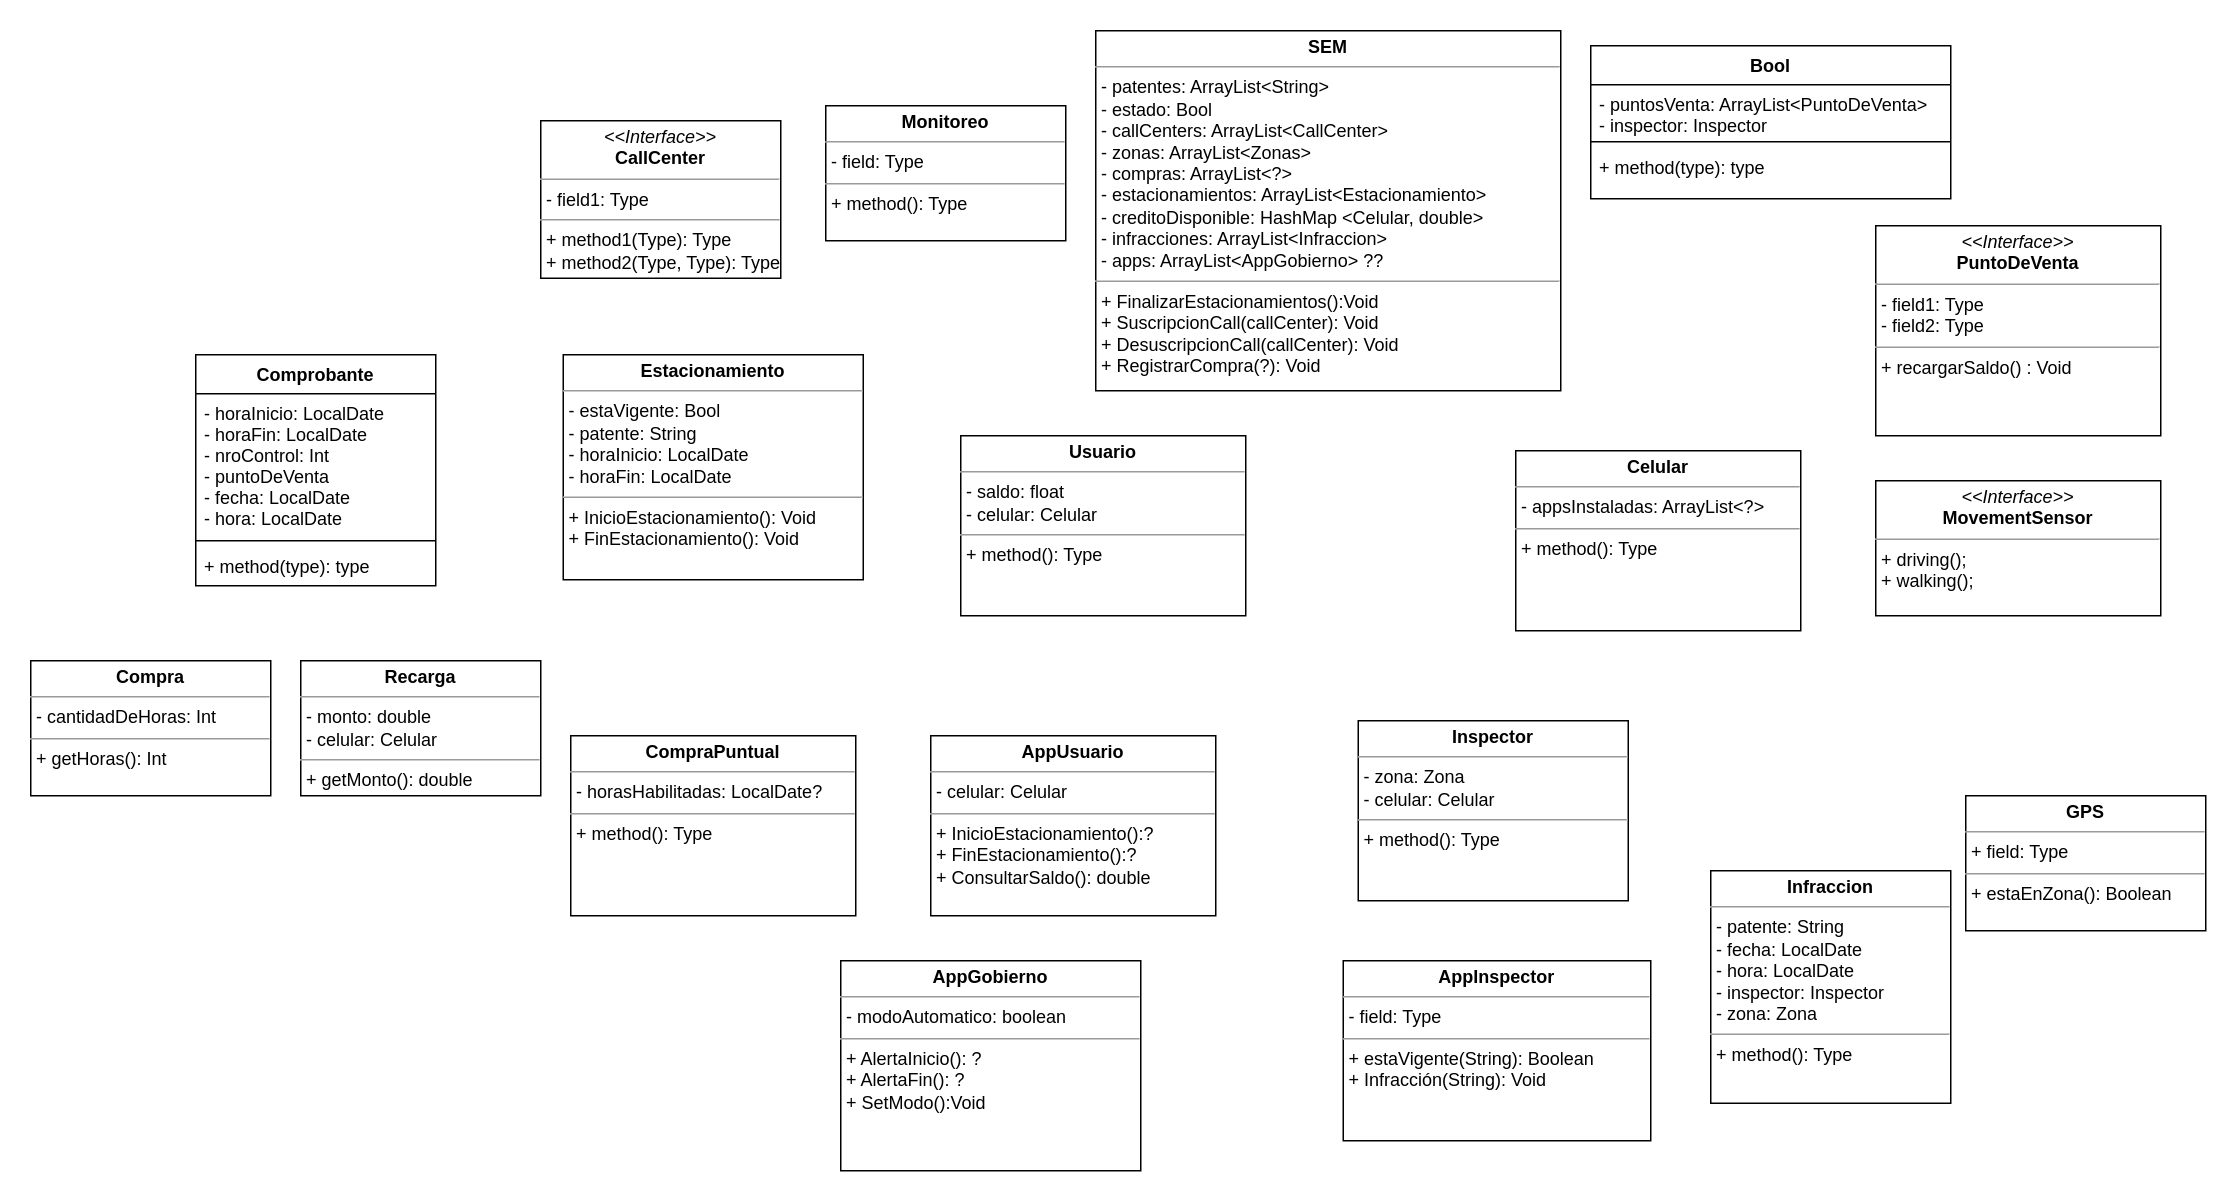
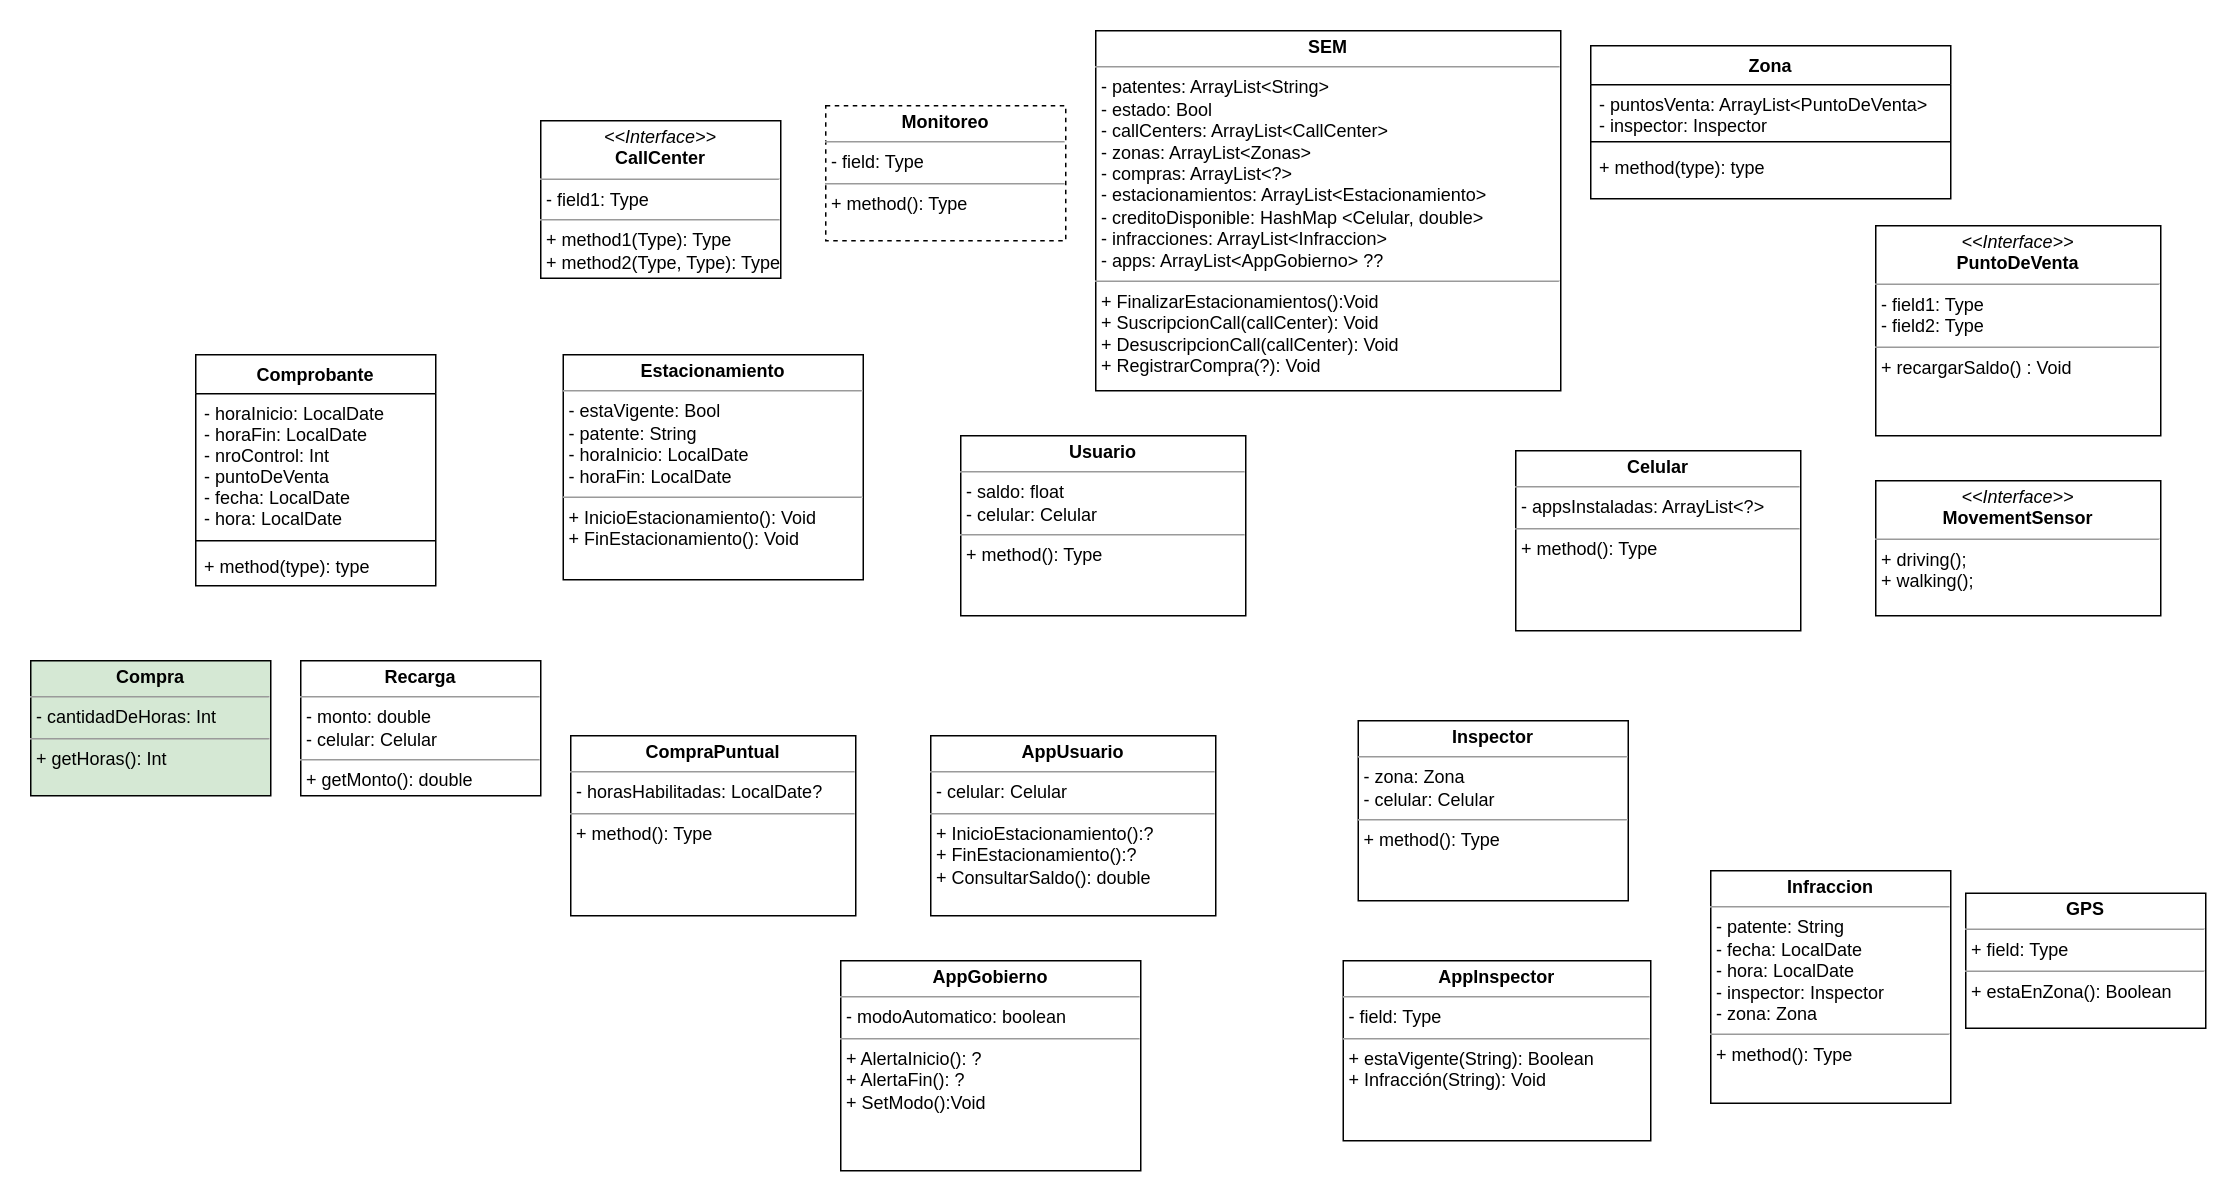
(1770, 66) -> (1770, 66)
(946, 173) -> (946, 173)
(151, 728) -> (151, 728)
(2086, 863) -> (2086, 961)
